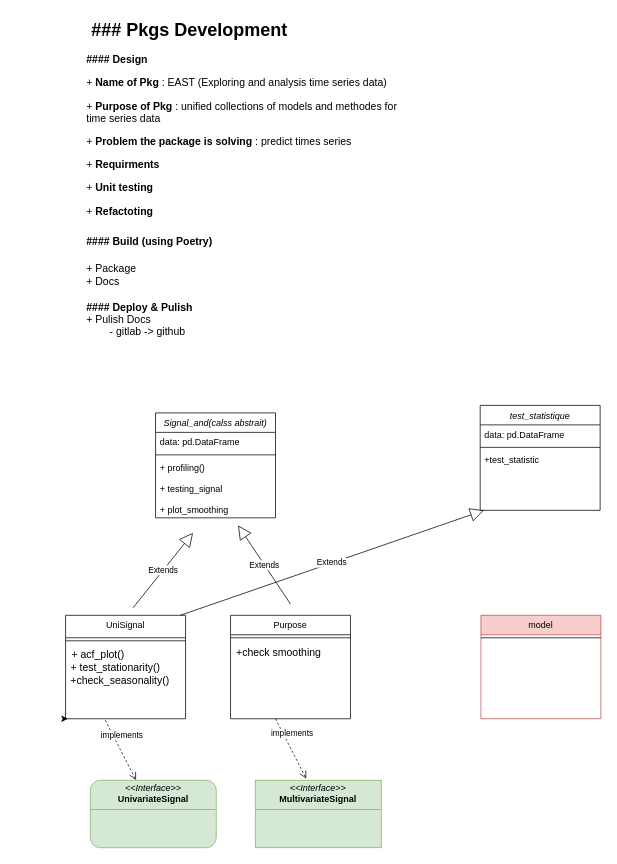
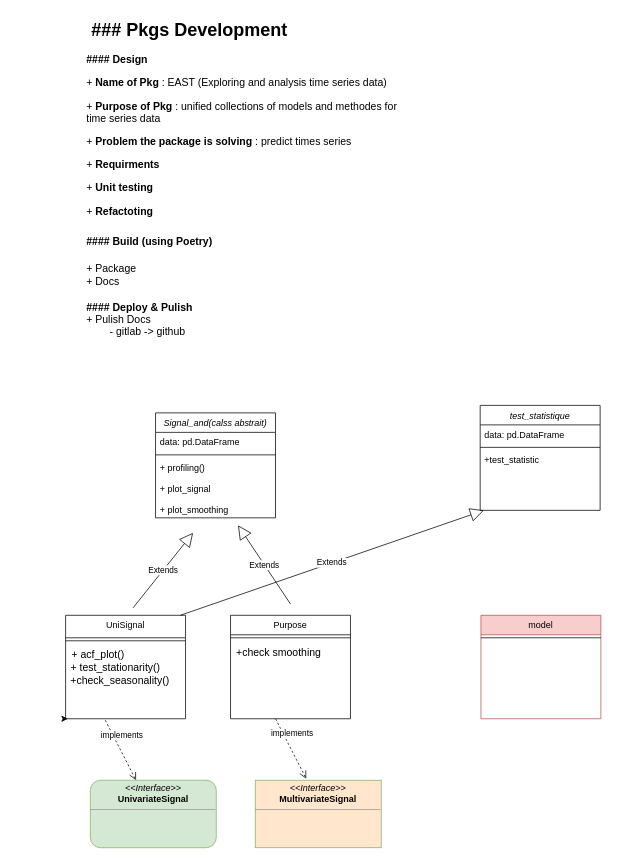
(188, 468) -> (188, 468)
(318, 814) -> (318, 814)
